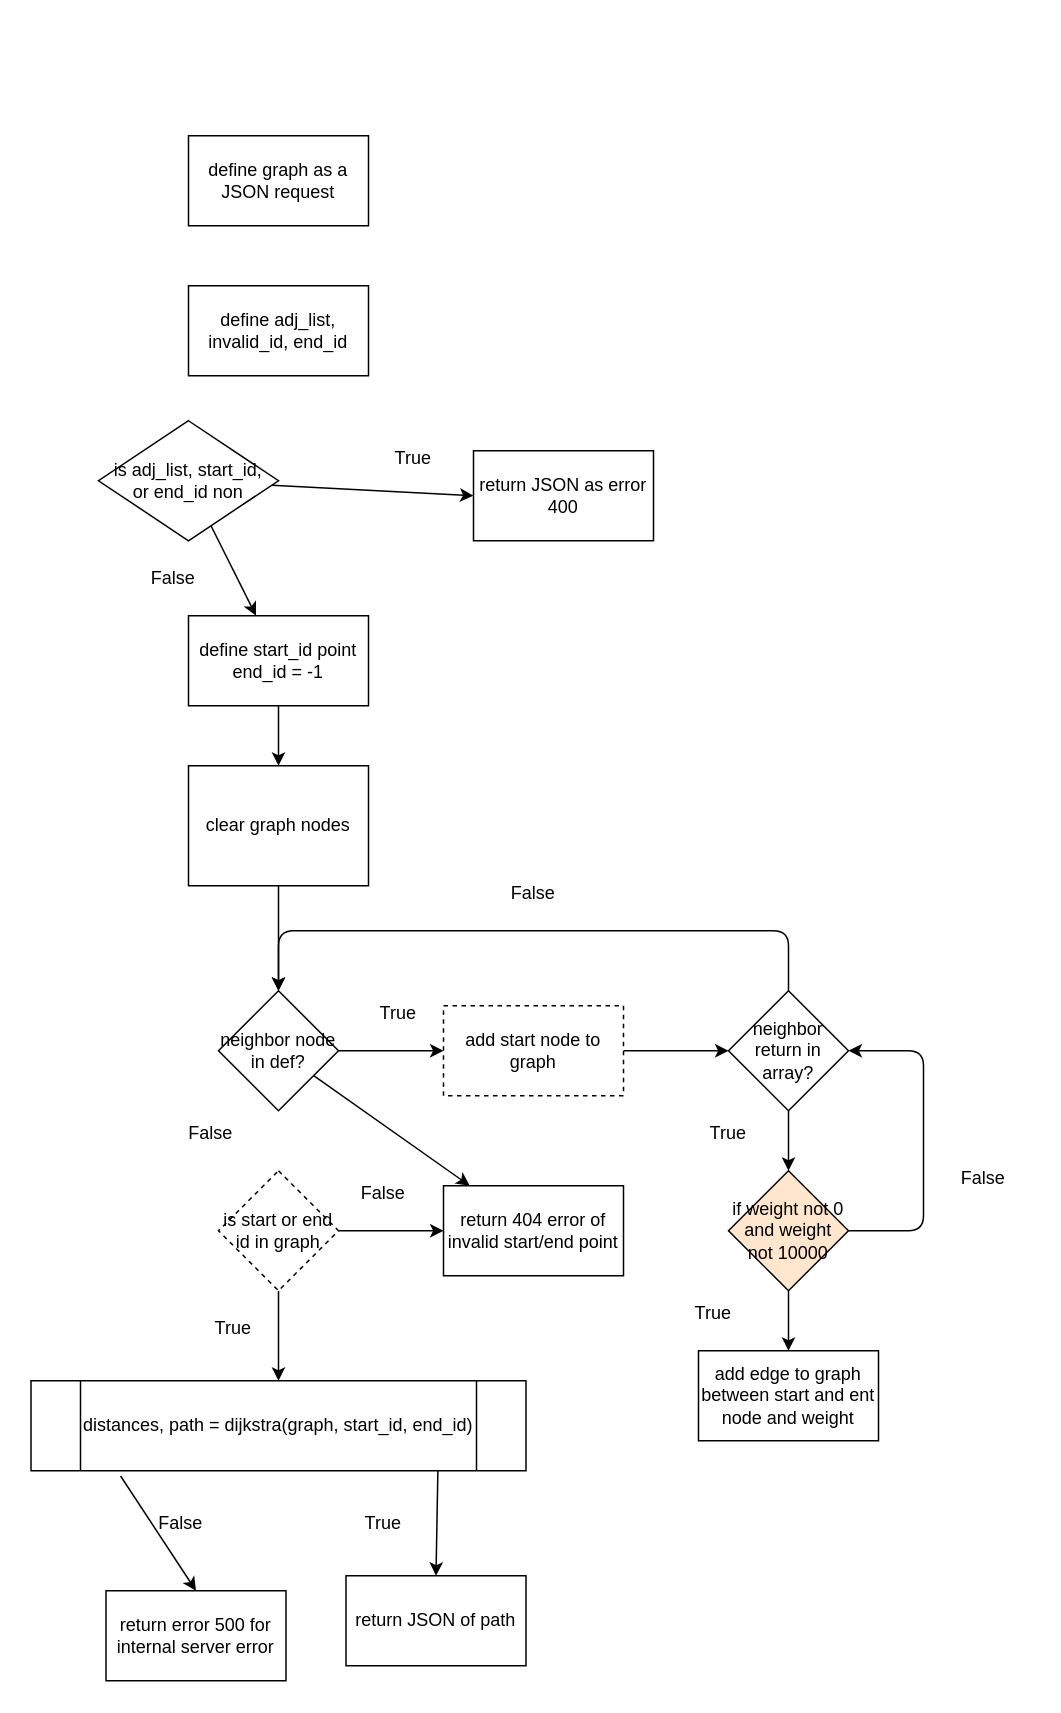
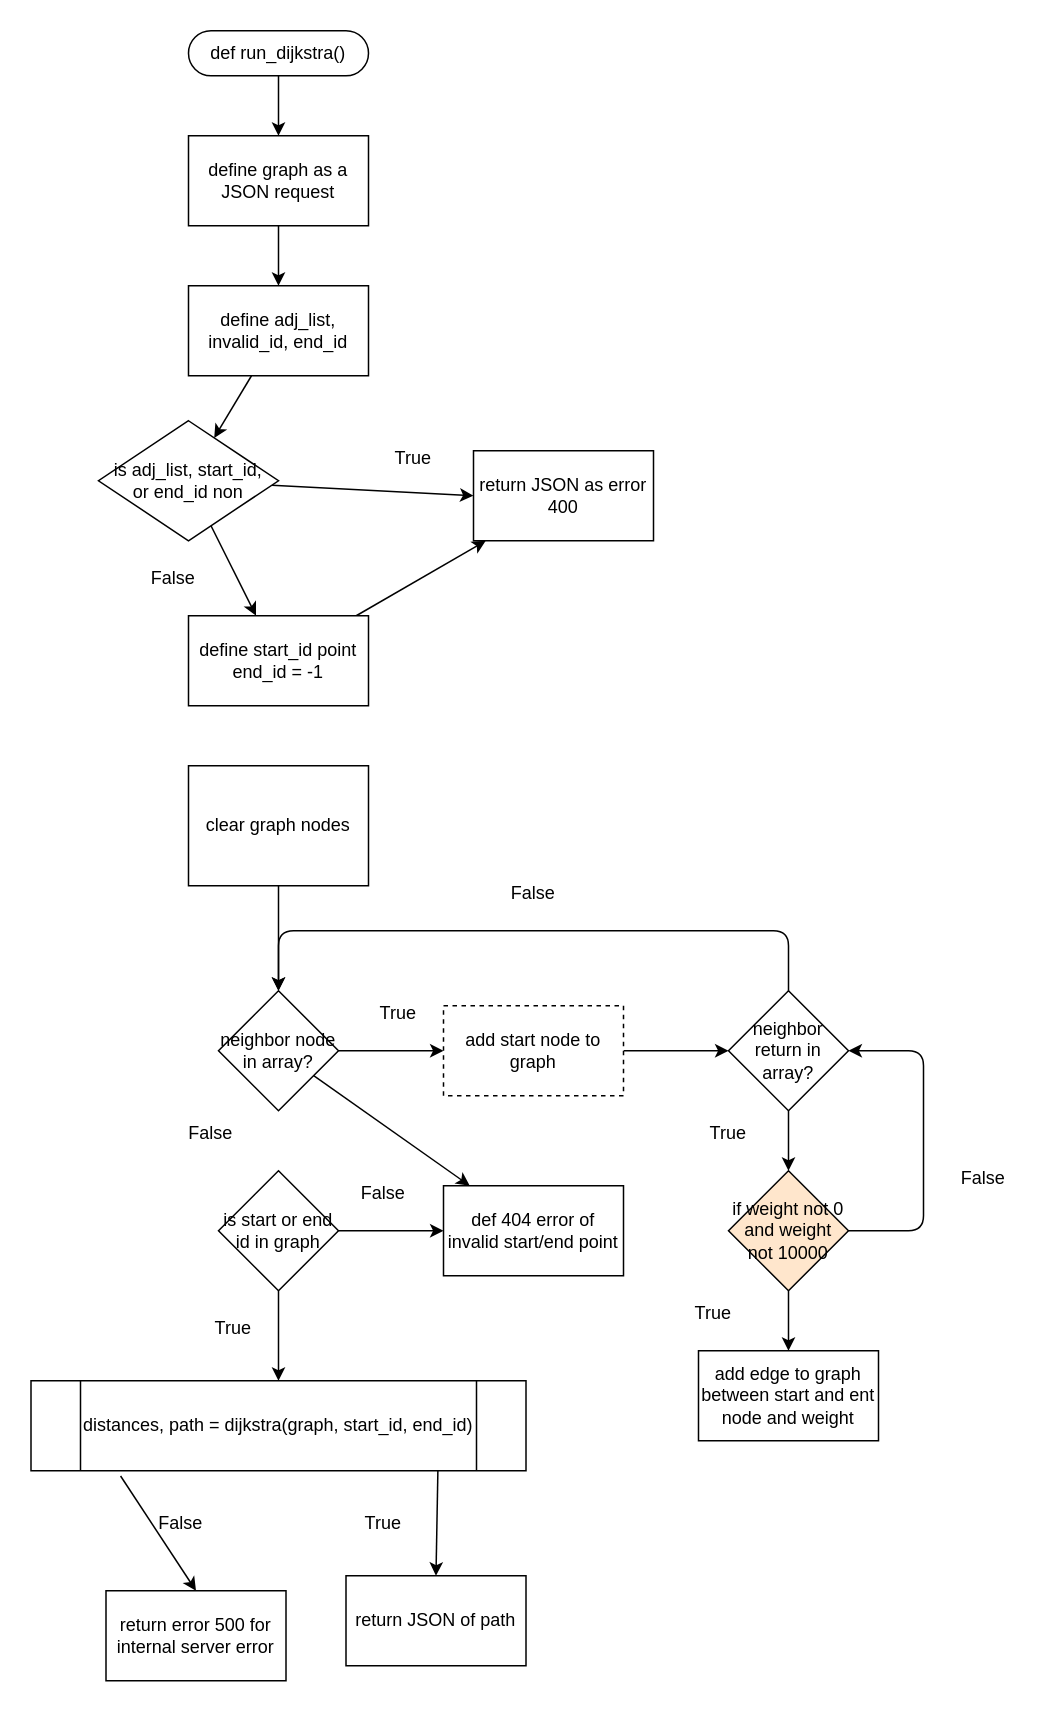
none -> (278, 53)
none -> (278, 101)
none -> (278, 251)
none -> (235, 403)
(278, 731) -> (417, 581)
(278, 1051) -> (278, 1051)
(278, 1231) -> (278, 1231)
(533, 1231) -> (533, 1231)
